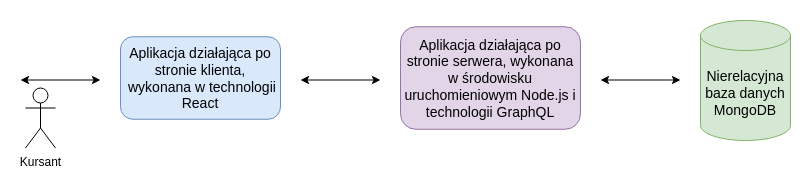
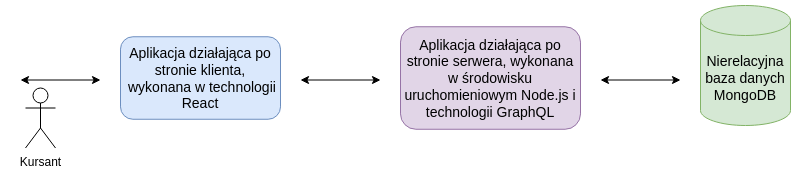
(746, 81) -> (746, 66)
